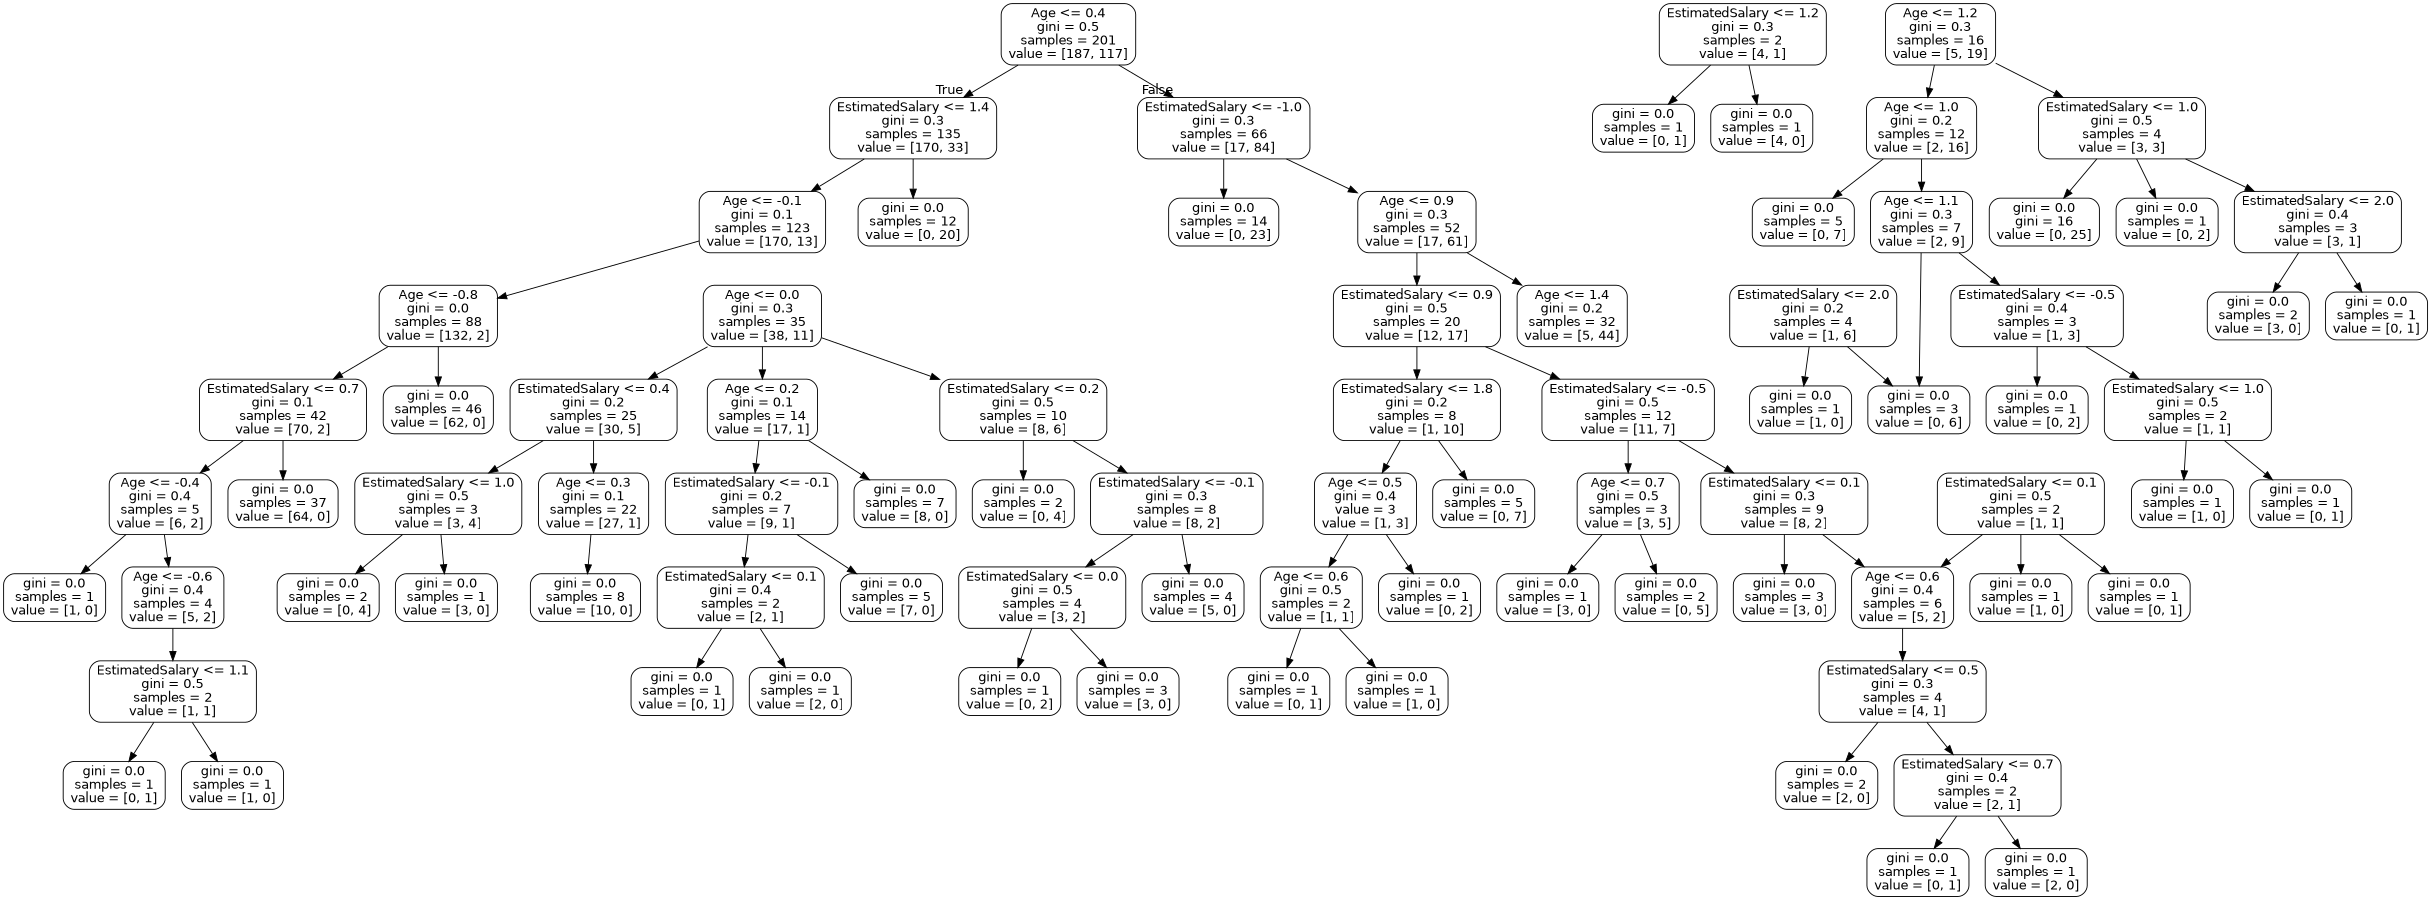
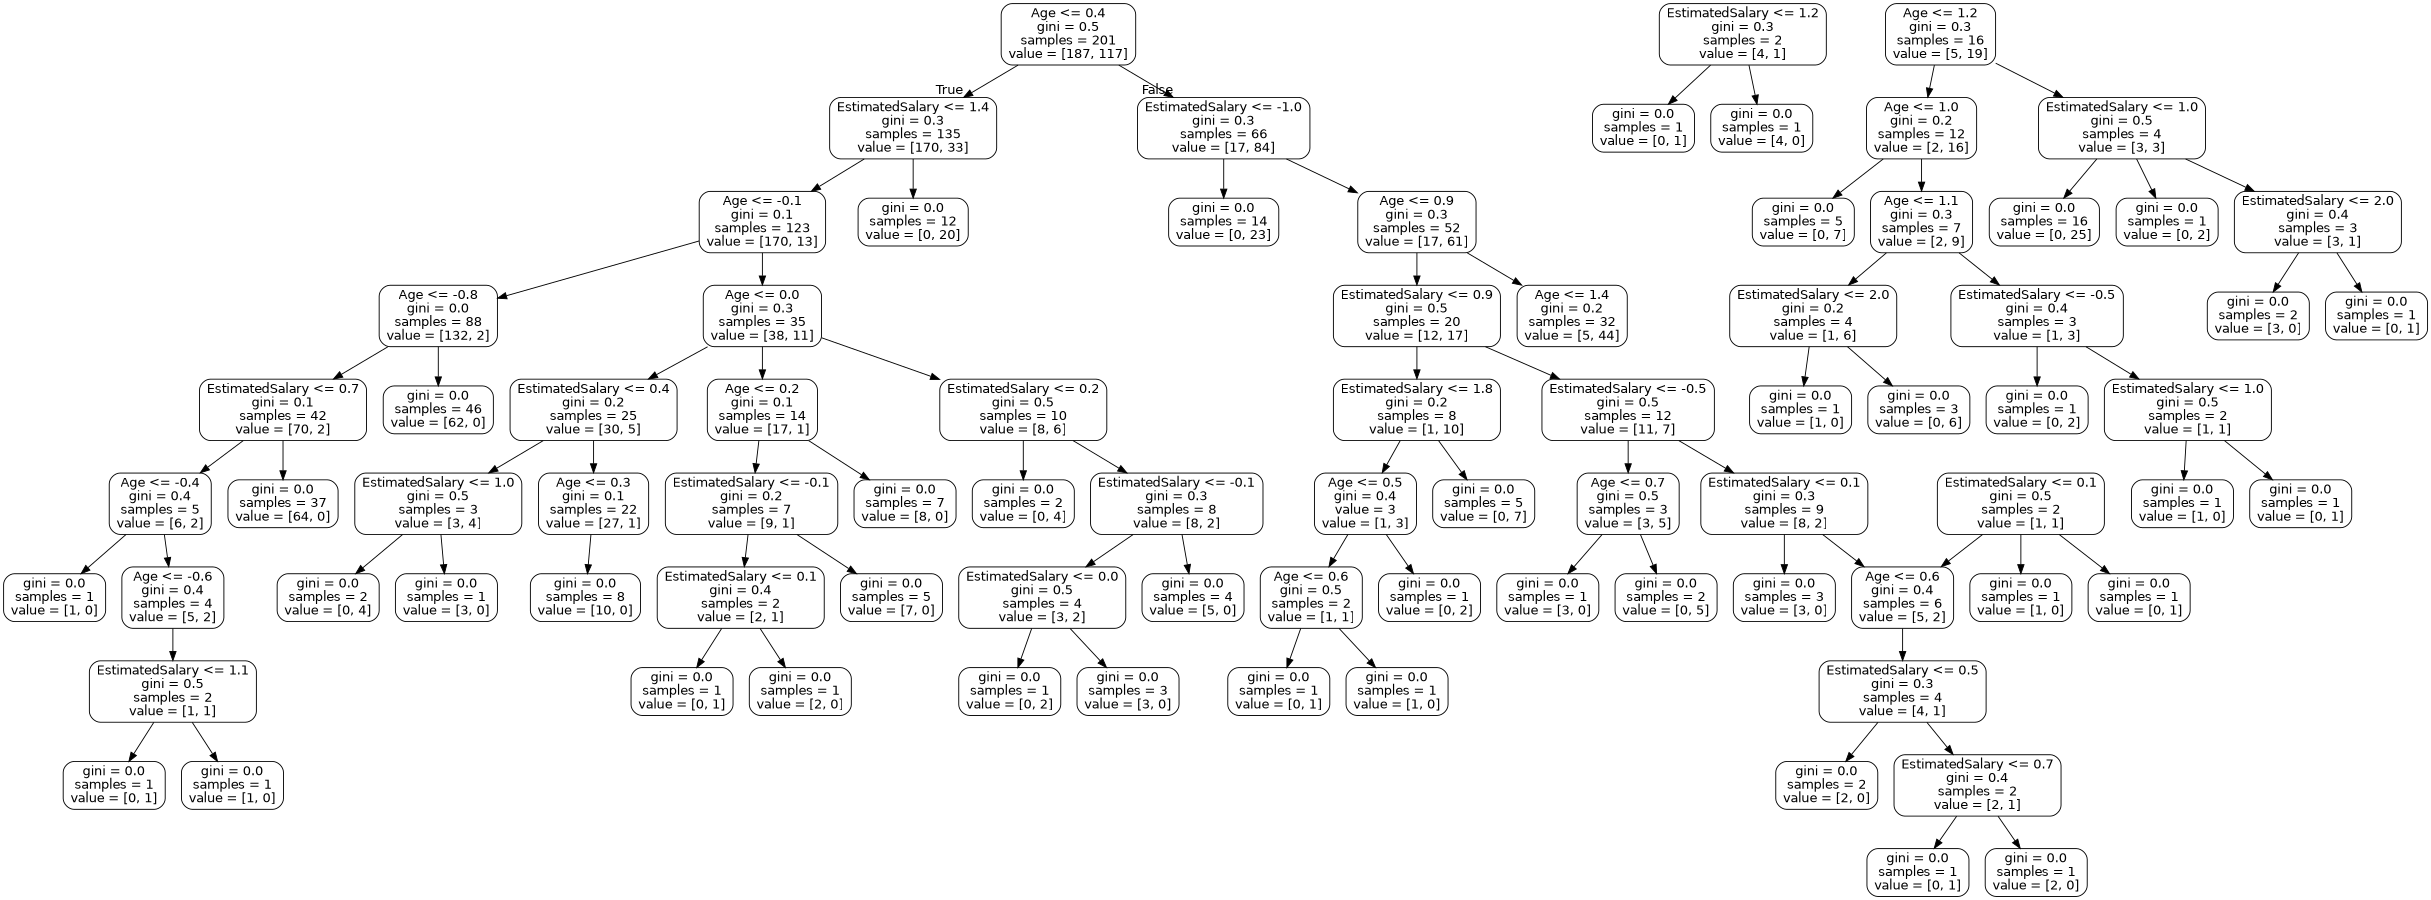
(2044, 222) -> (2044, 222)
none -> (762, 264)
(1920, 315) -> (1871, 266)
